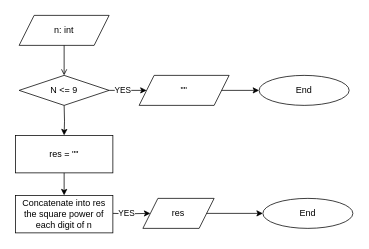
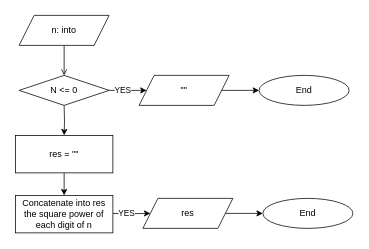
(64, 30) -> (64, 30)
(64, 90) -> (64, 90)
(179, 213) -> (188, 213)
